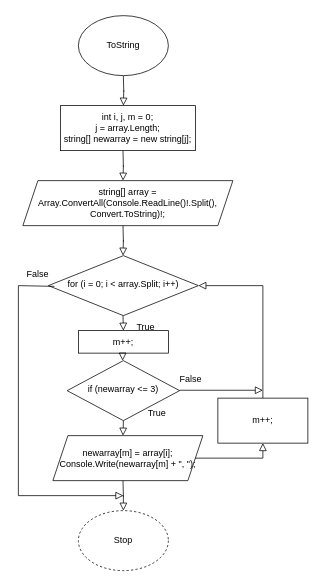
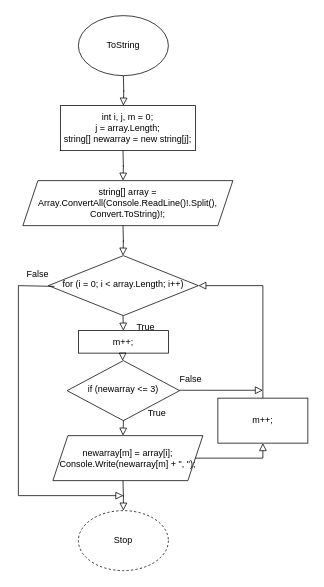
(123, 284) -> (123, 284)
